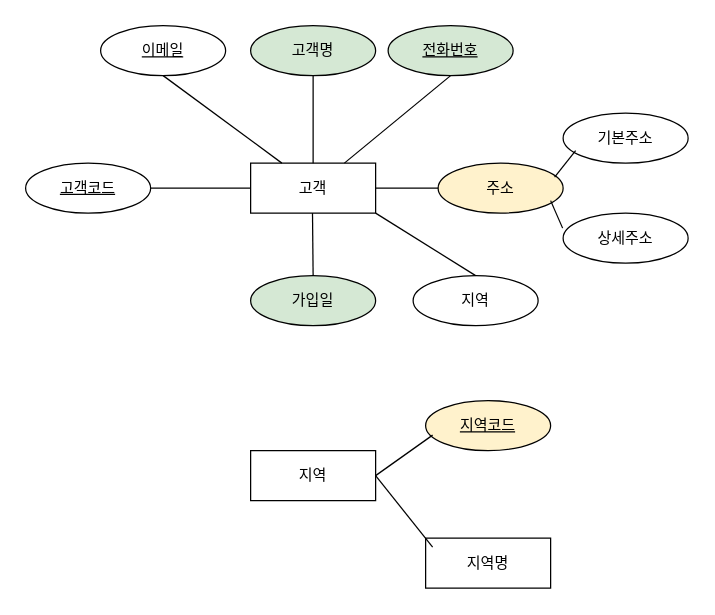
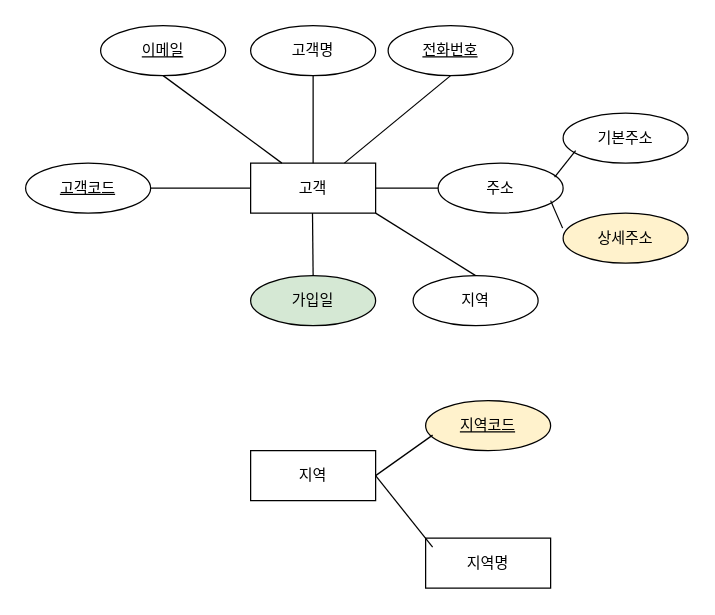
(313, 51) -> (313, 51)
(451, 51) -> (451, 51)
(501, 188) -> (501, 188)
(626, 238) -> (626, 238)
